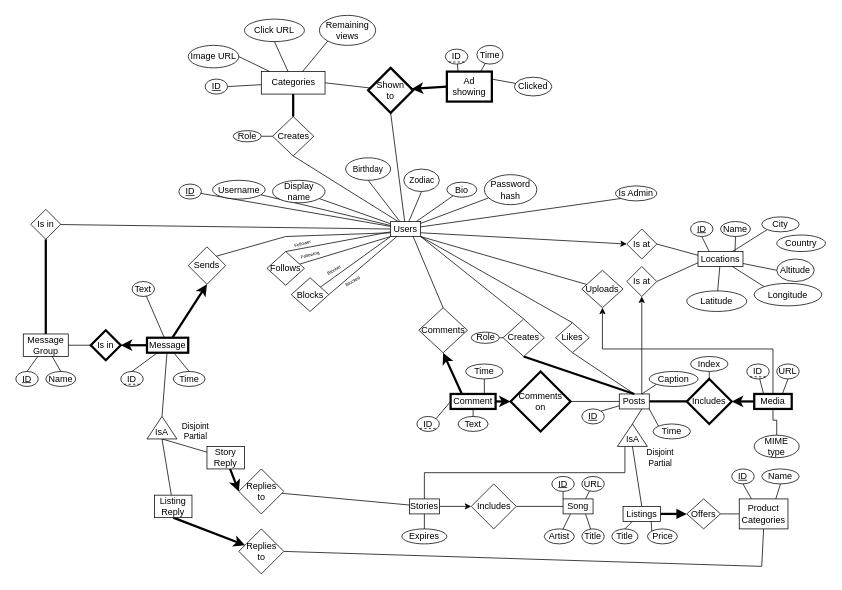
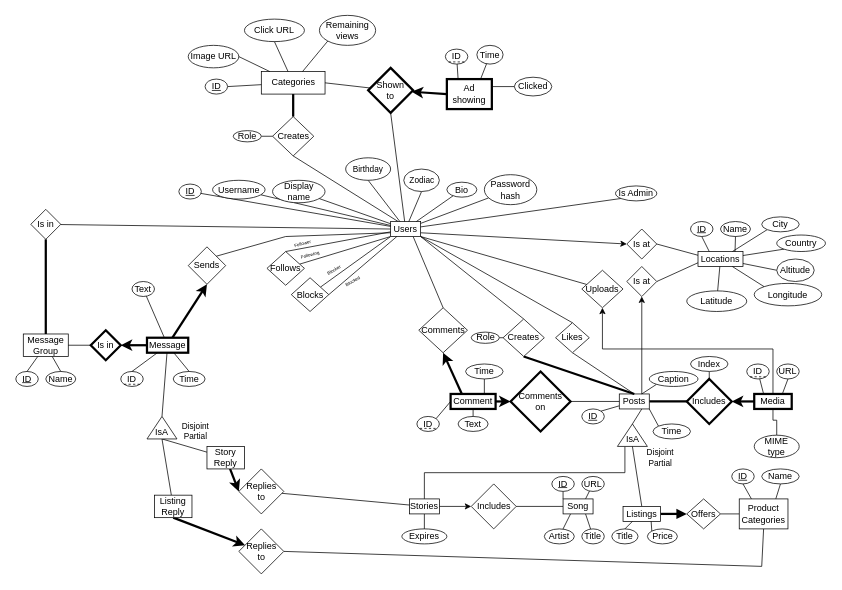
(469, 87) -> (469, 94)
none -> (764, 252)
